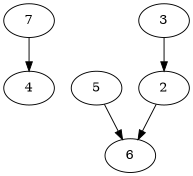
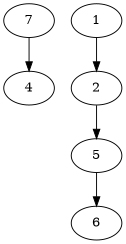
(164, 21) -> (97, 21)
(149, 118) -> (97, 117)
